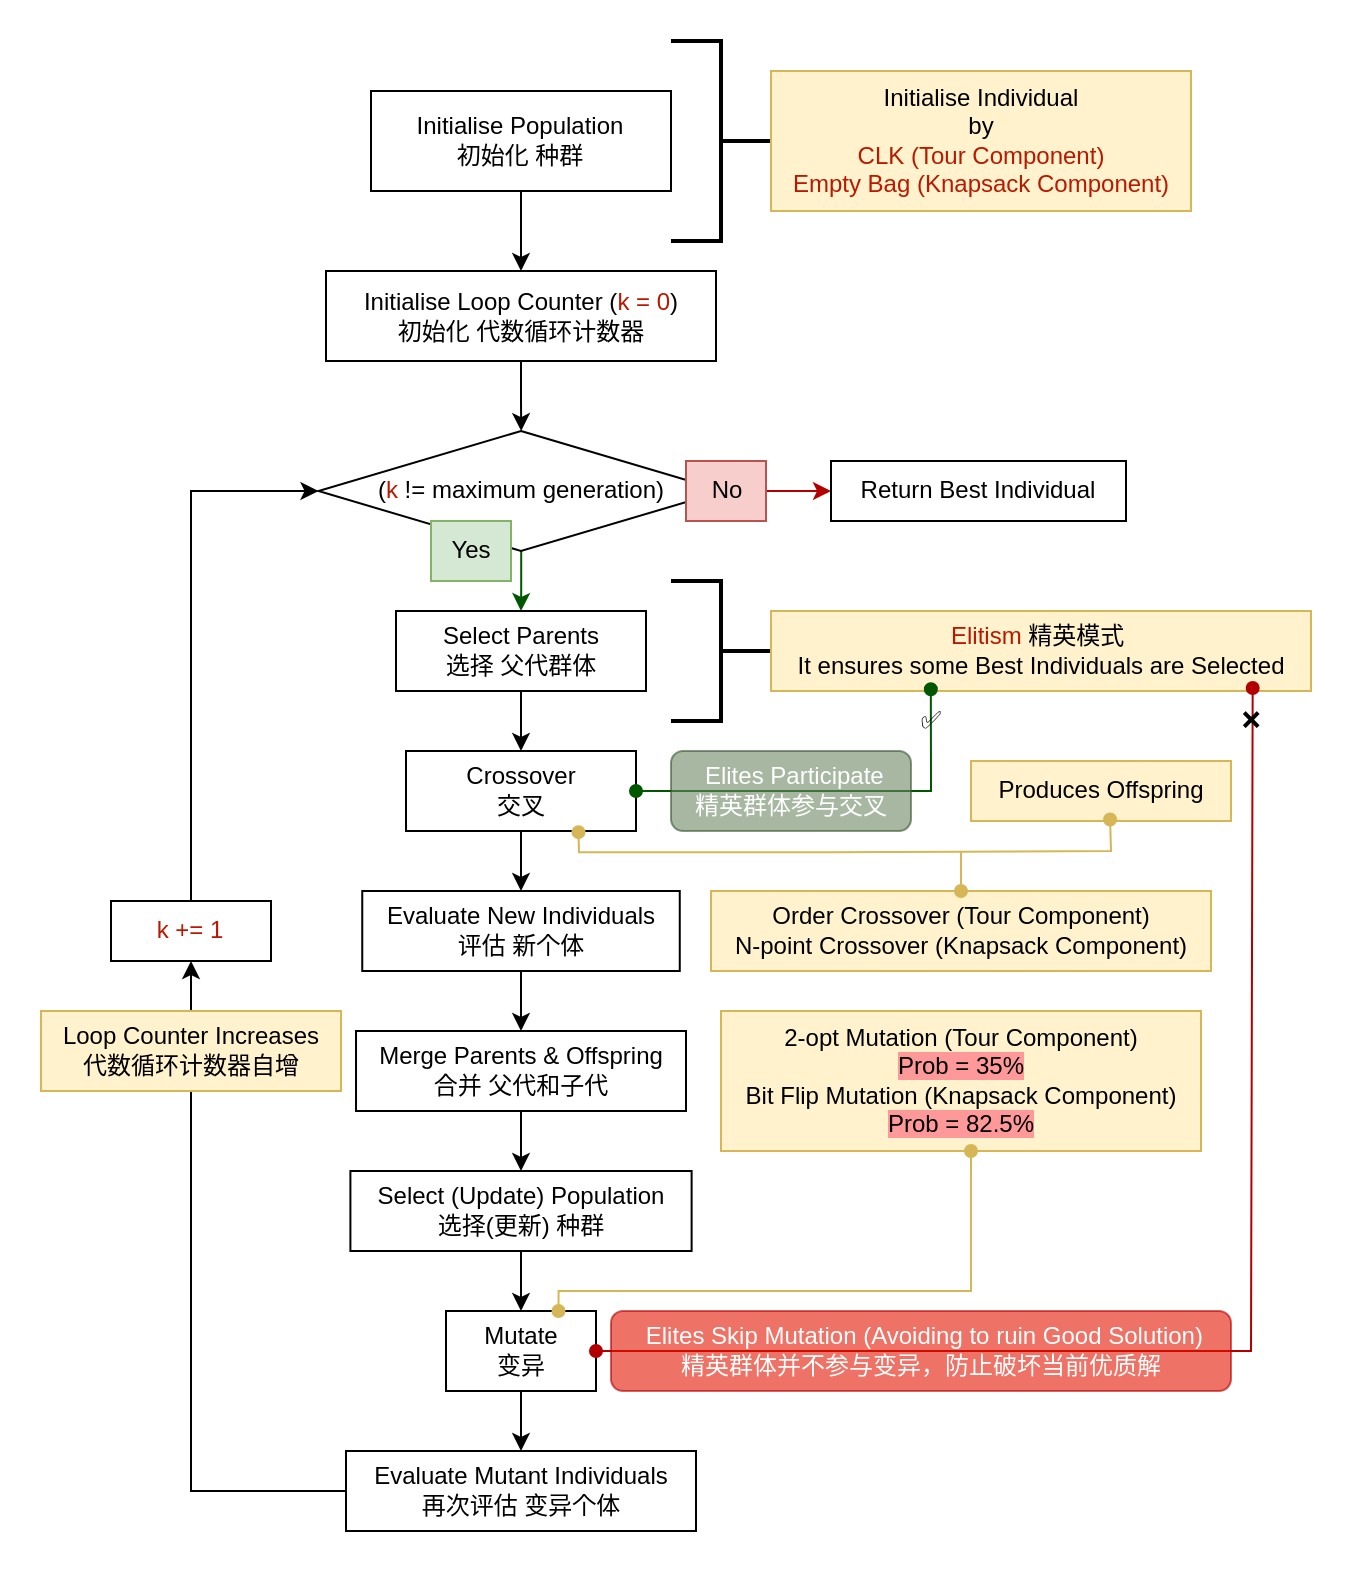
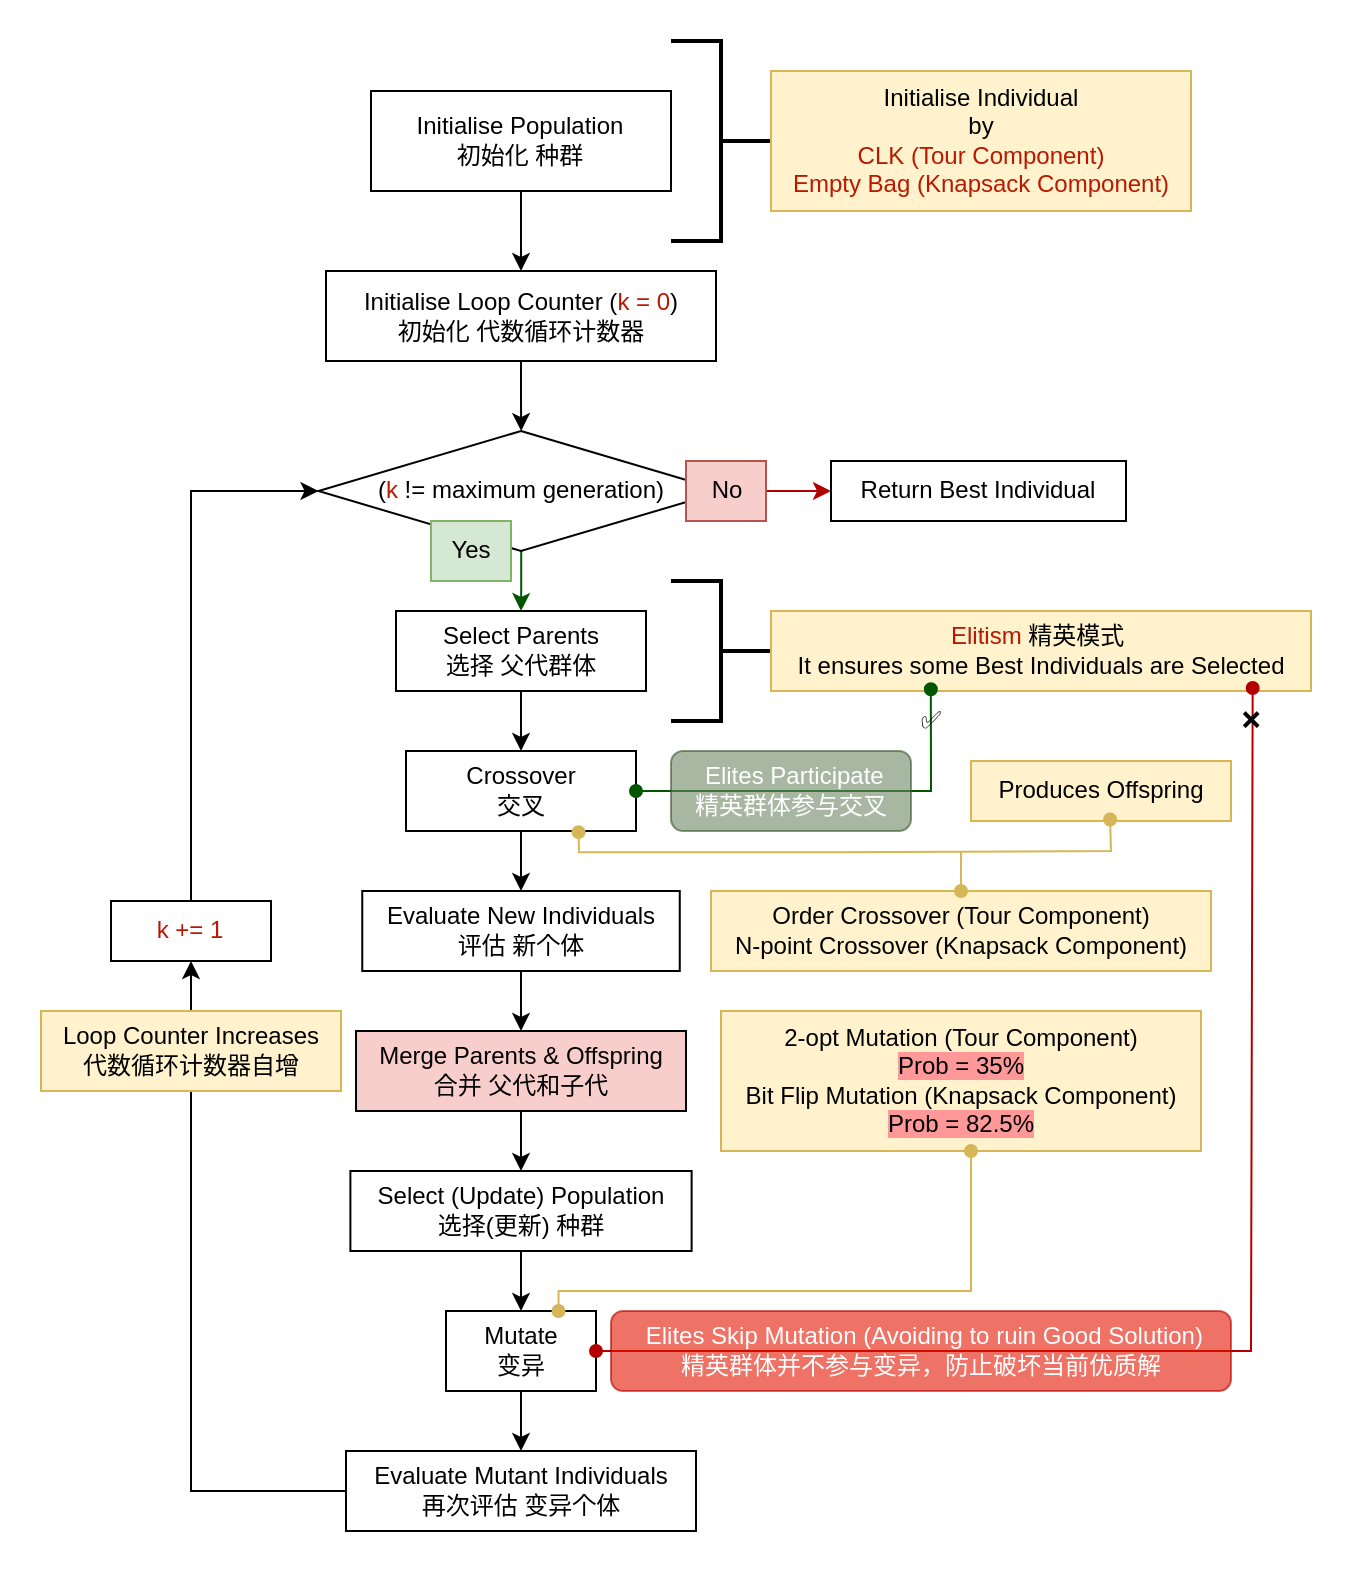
(521, 1071) -> (521, 1071)
